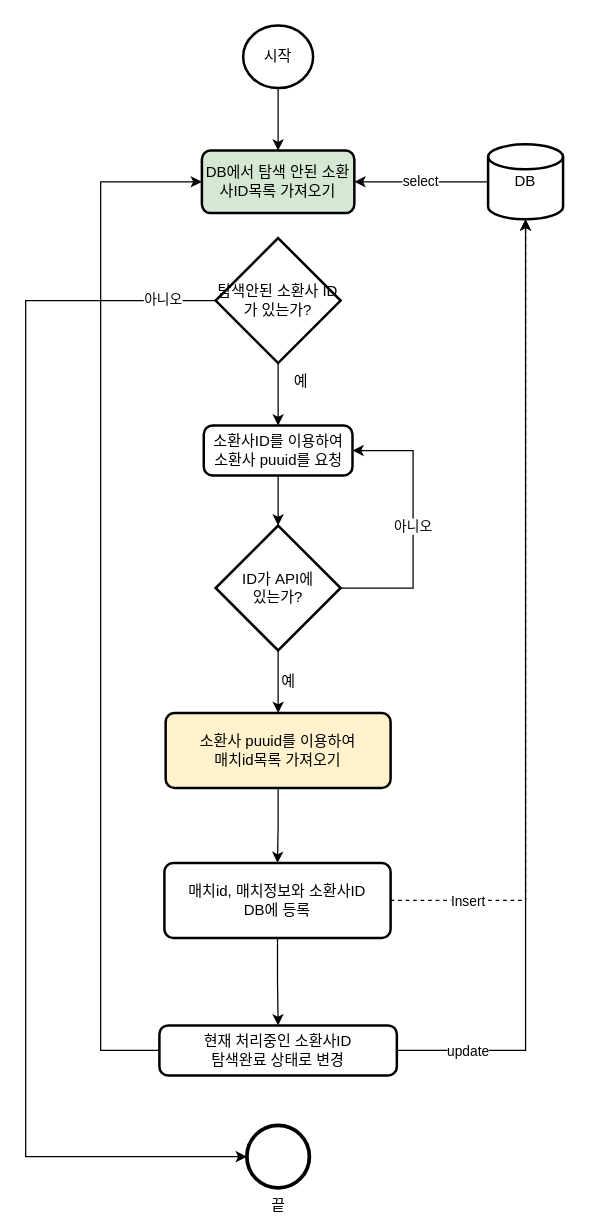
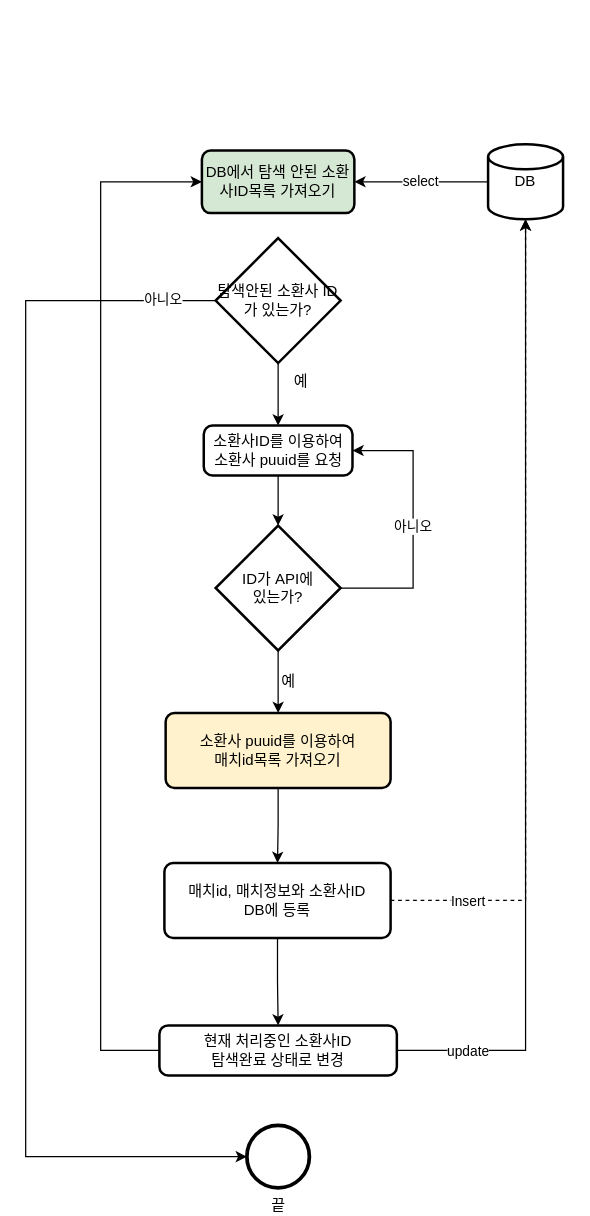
(278, 57) -> none
(278, 115) -> none
